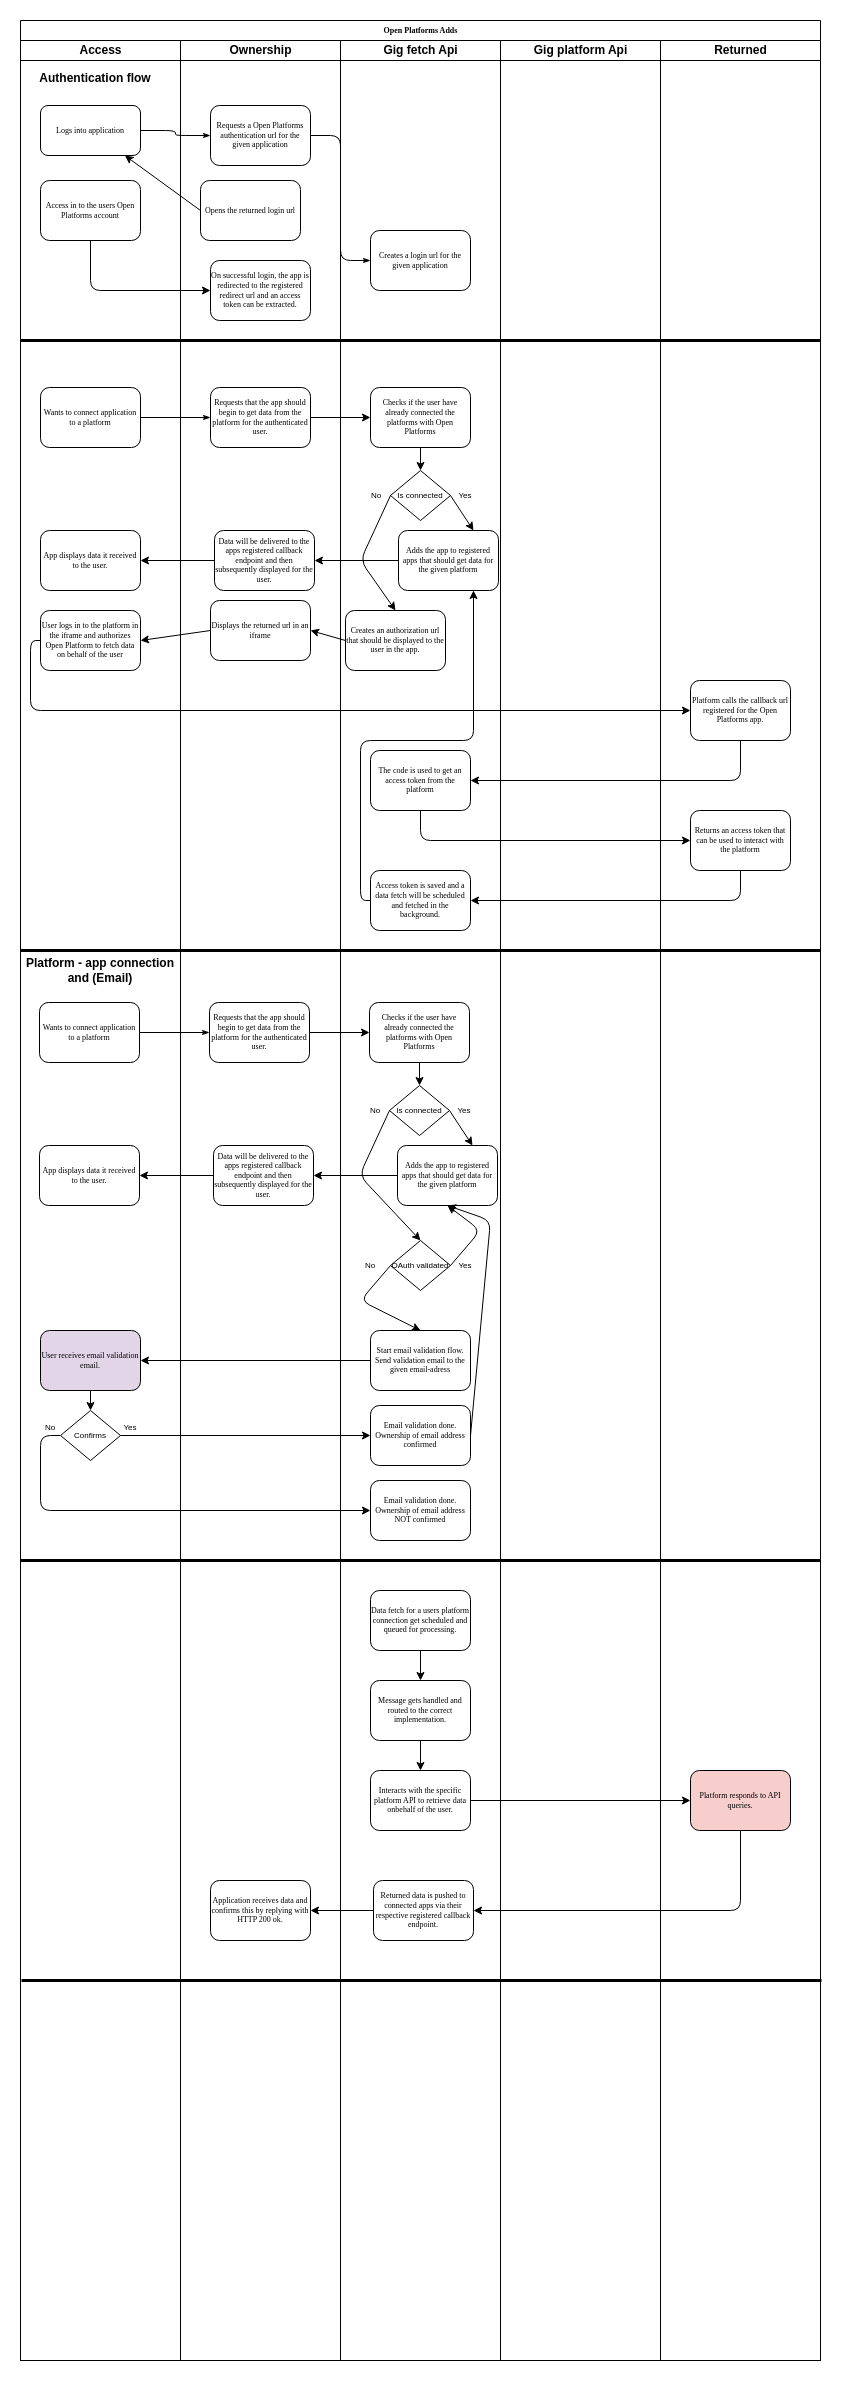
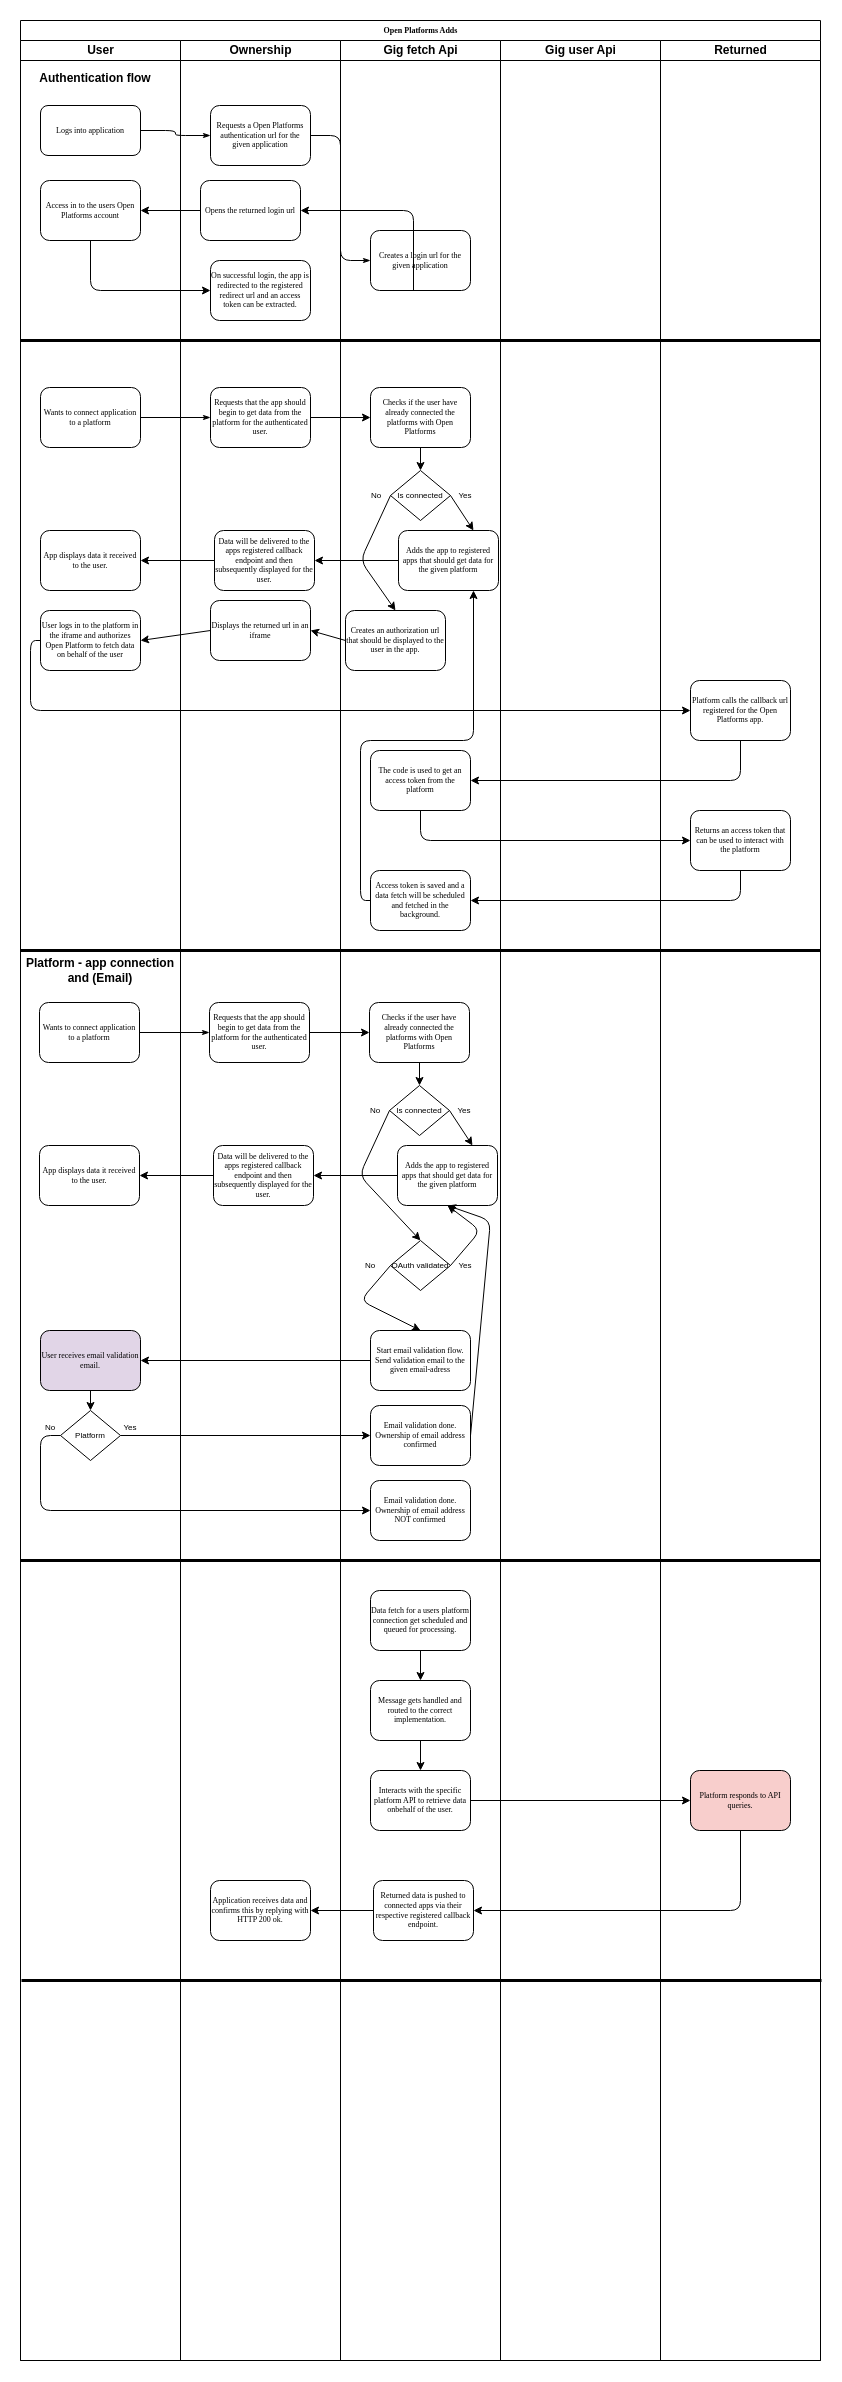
(101, 51) -> (101, 51)
(581, 51) -> (581, 51)
(166, 185) -> (174, 211)
none -> (395, 211)
(91, 1436) -> (91, 1436)
